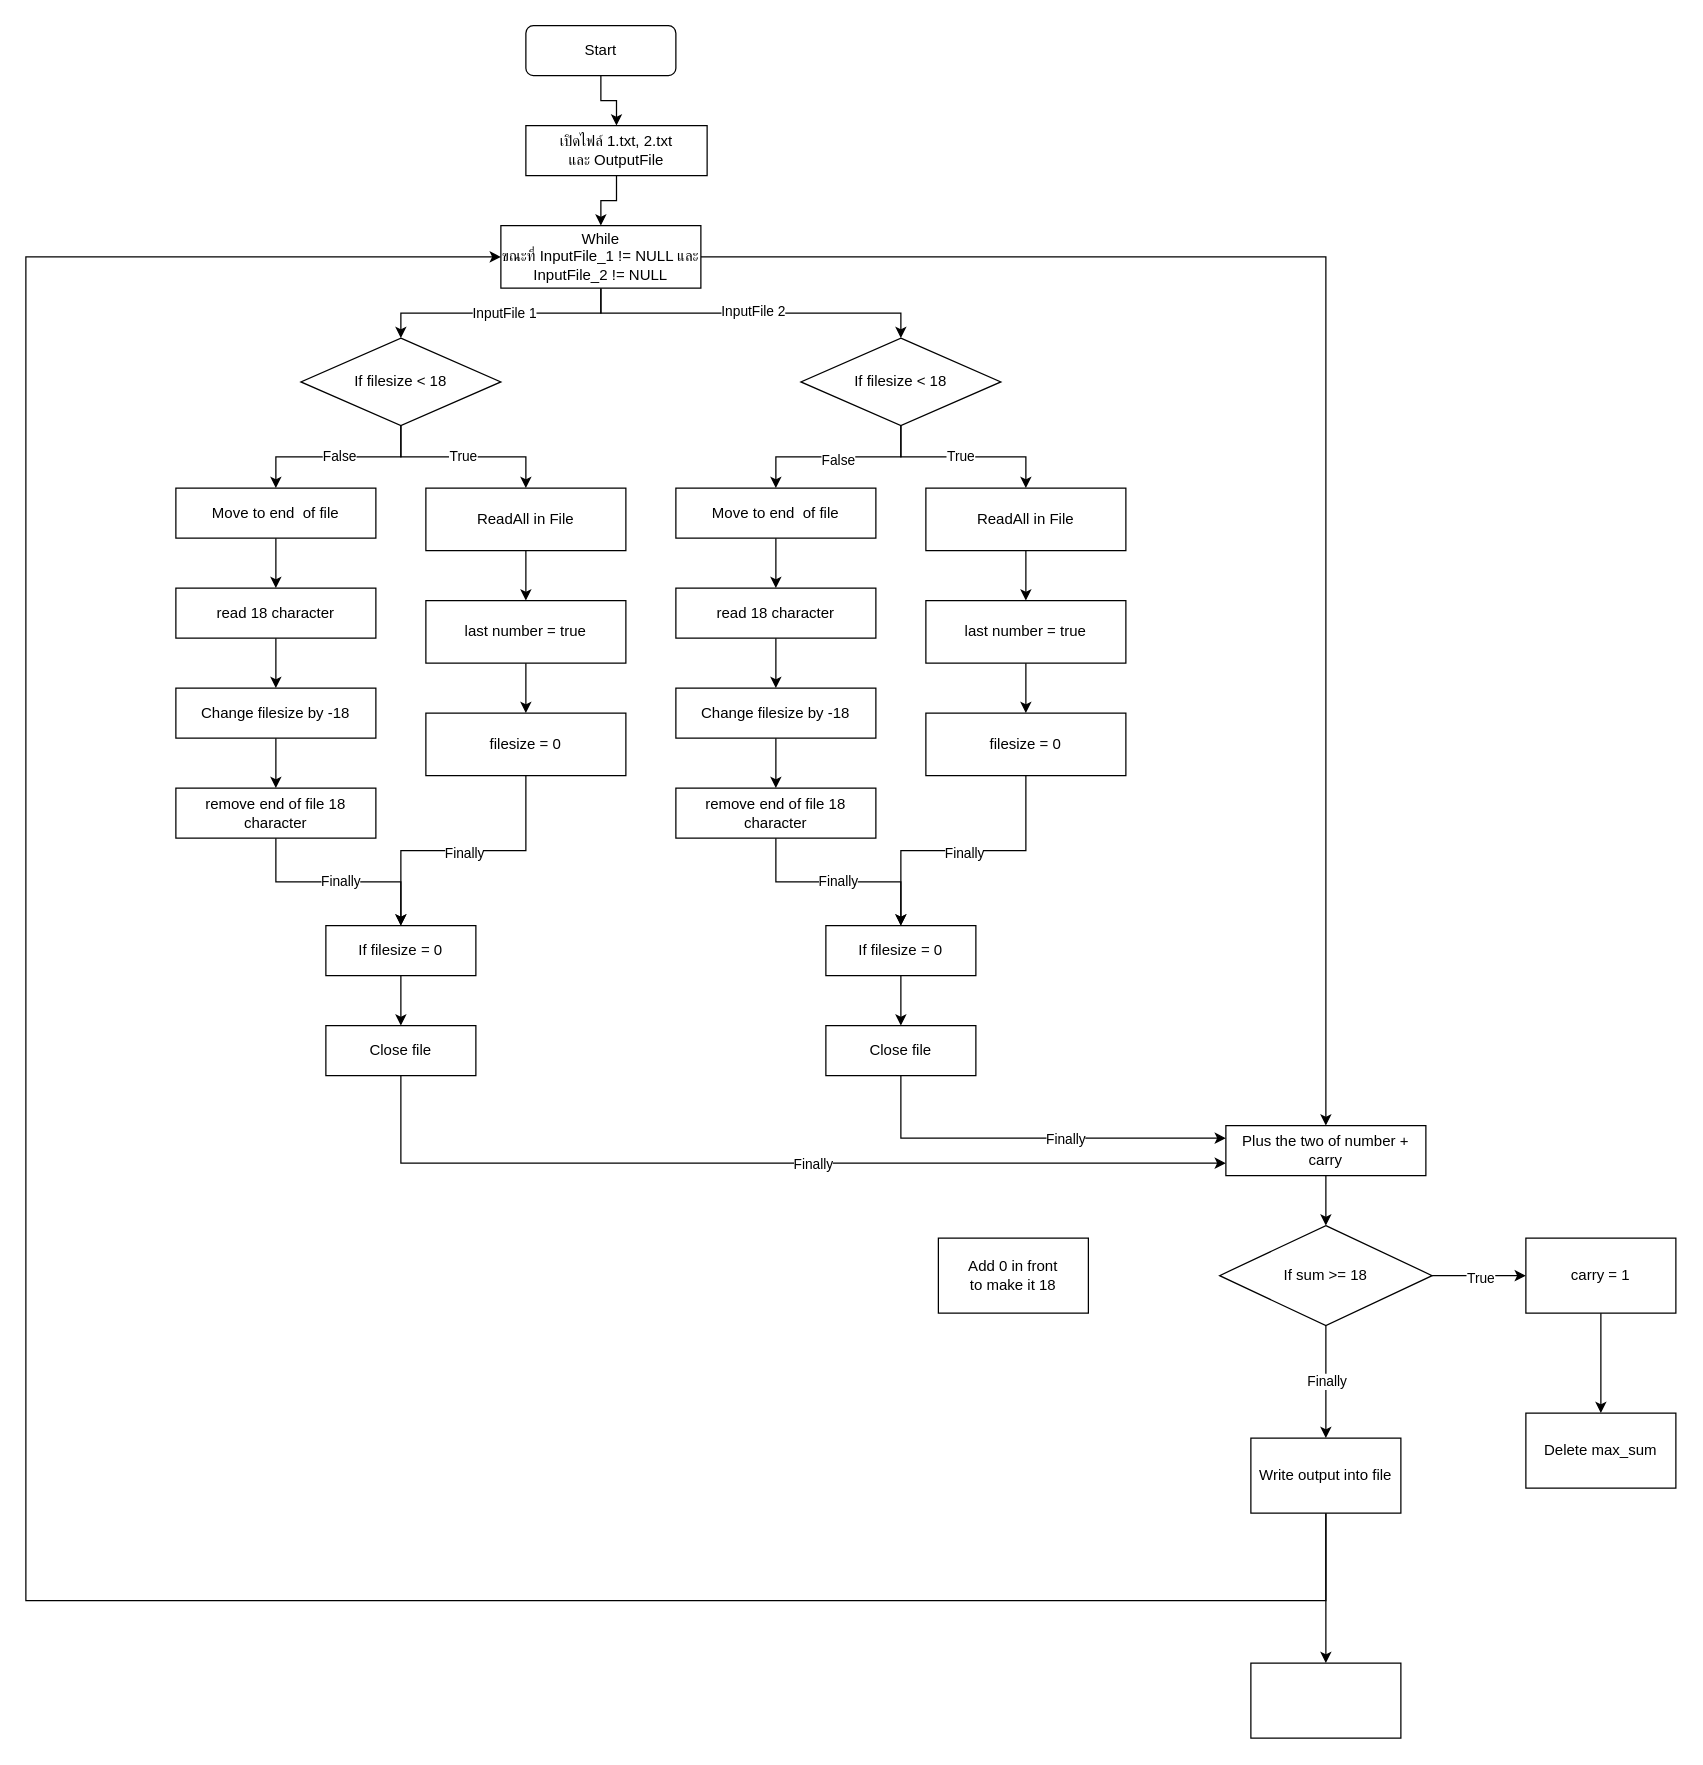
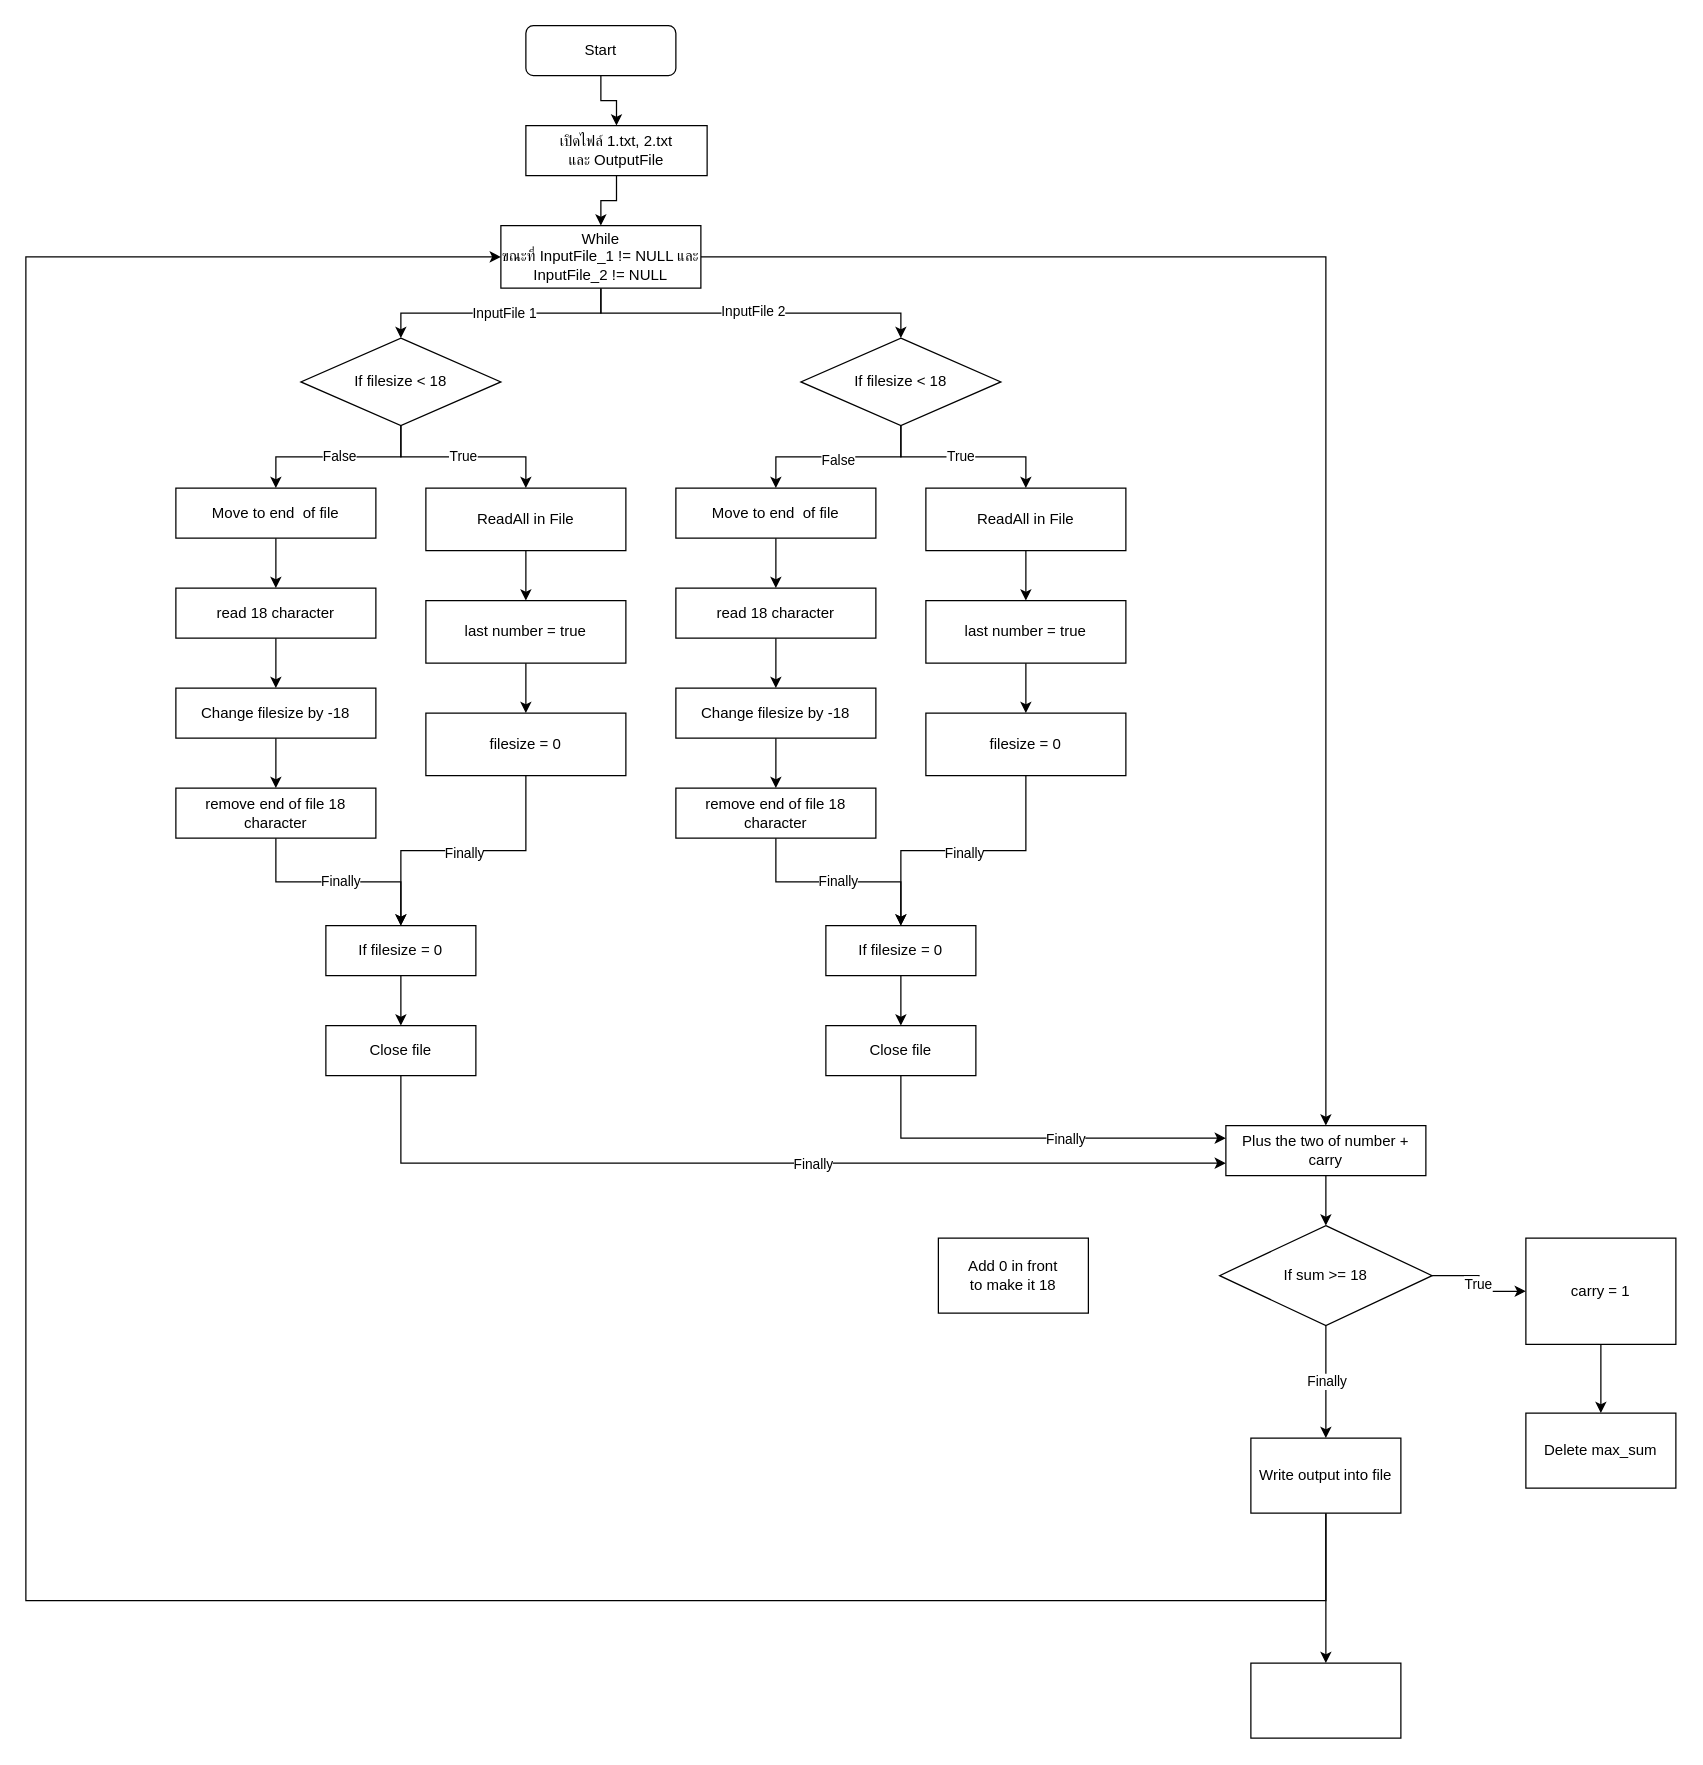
(1601, 1276) -> (1601, 1291)
